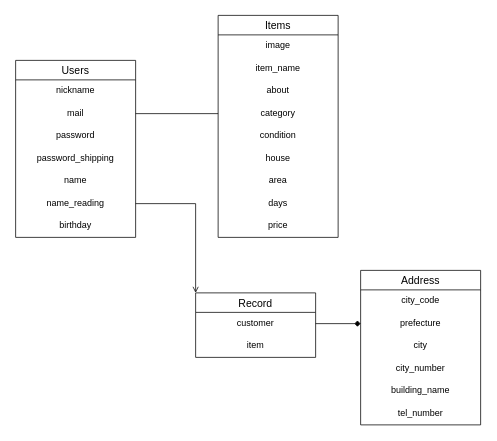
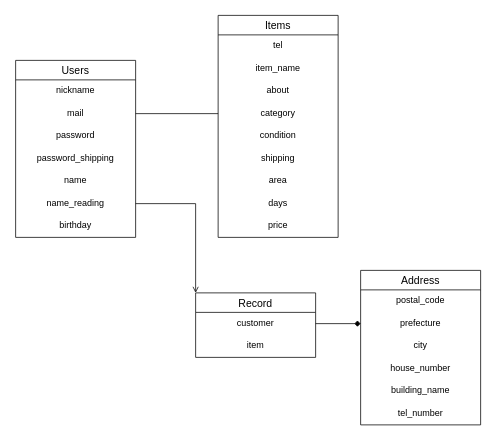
(278, 45) -> (278, 45)
(278, 158) -> (278, 158)
(420, 300) -> (420, 300)
(420, 368) -> (420, 368)
